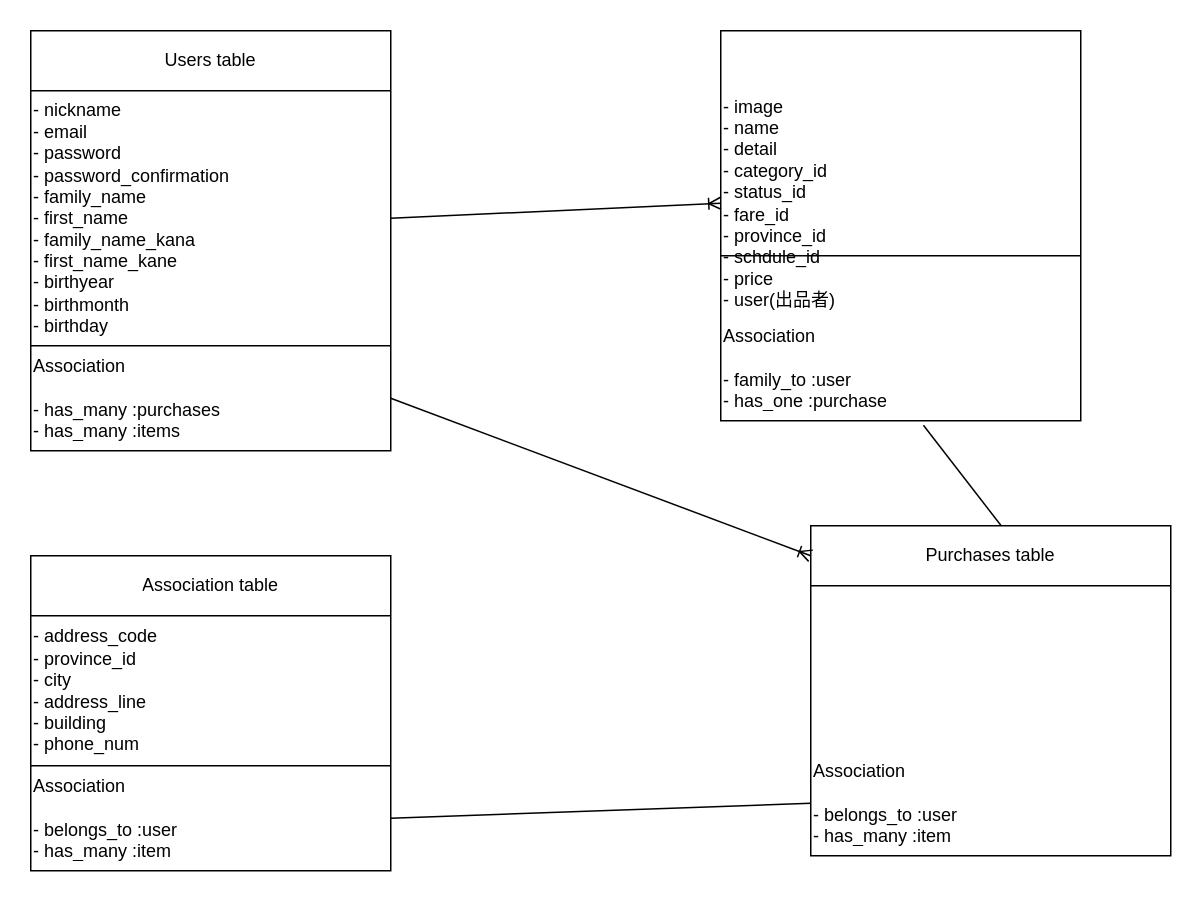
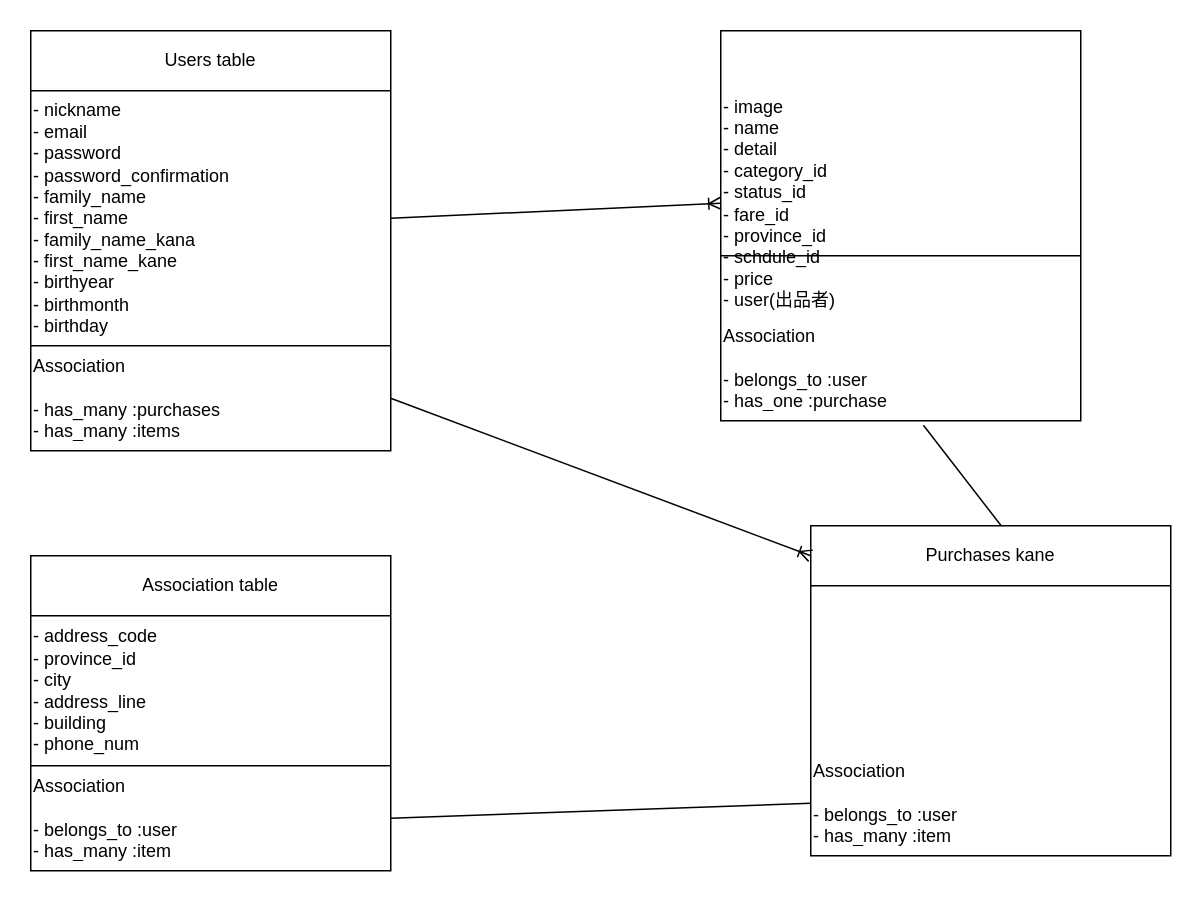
(812, 368) -> (812, 368)
(991, 556) -> (991, 556)
